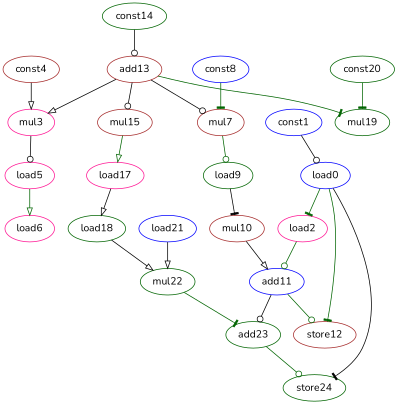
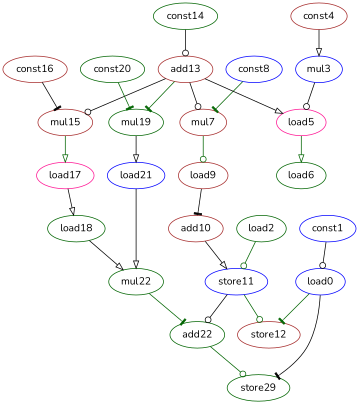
none -> (35, 69)
(85, 95) -> (240, 95)
(31, 122) -> (319, 69)
none -> (136, 145)
(228, 176) -> (203, 176)
(315, 200) -> none
(30, 229) -> (301, 176)
(237, 229) -> (196, 229)
(303, 229) -> (261, 229)
(277, 282) -> (236, 282)
(253, 335) -> (197, 335)
(314, 388) -> (259, 388)
